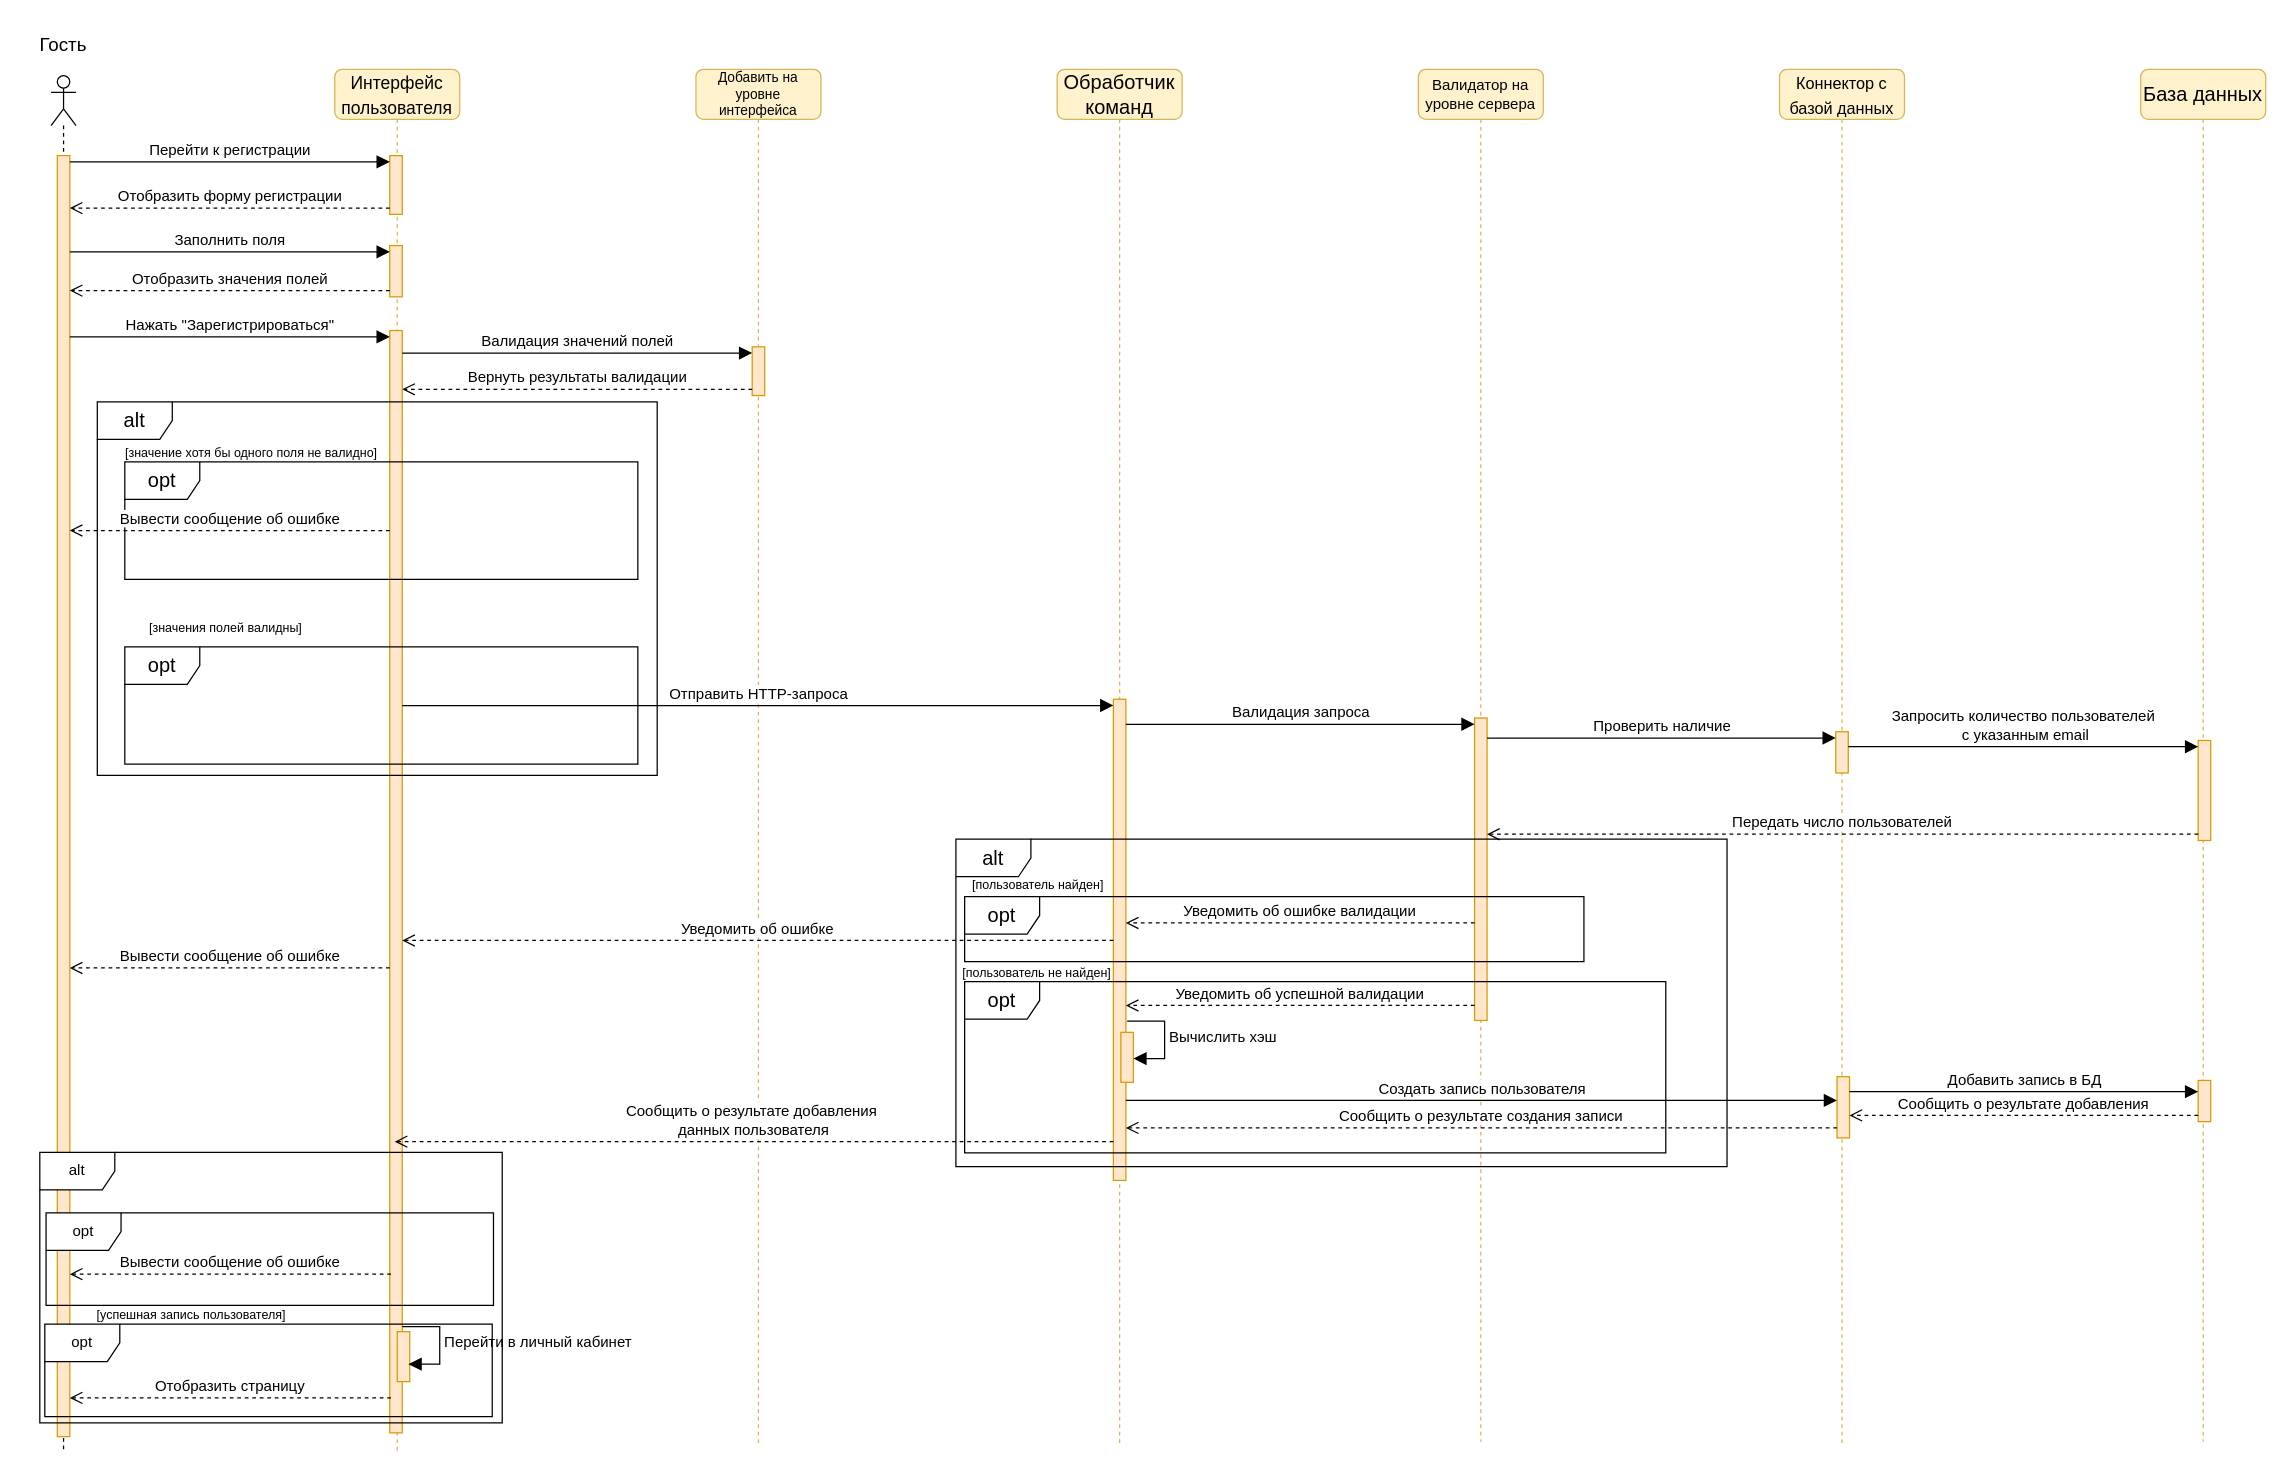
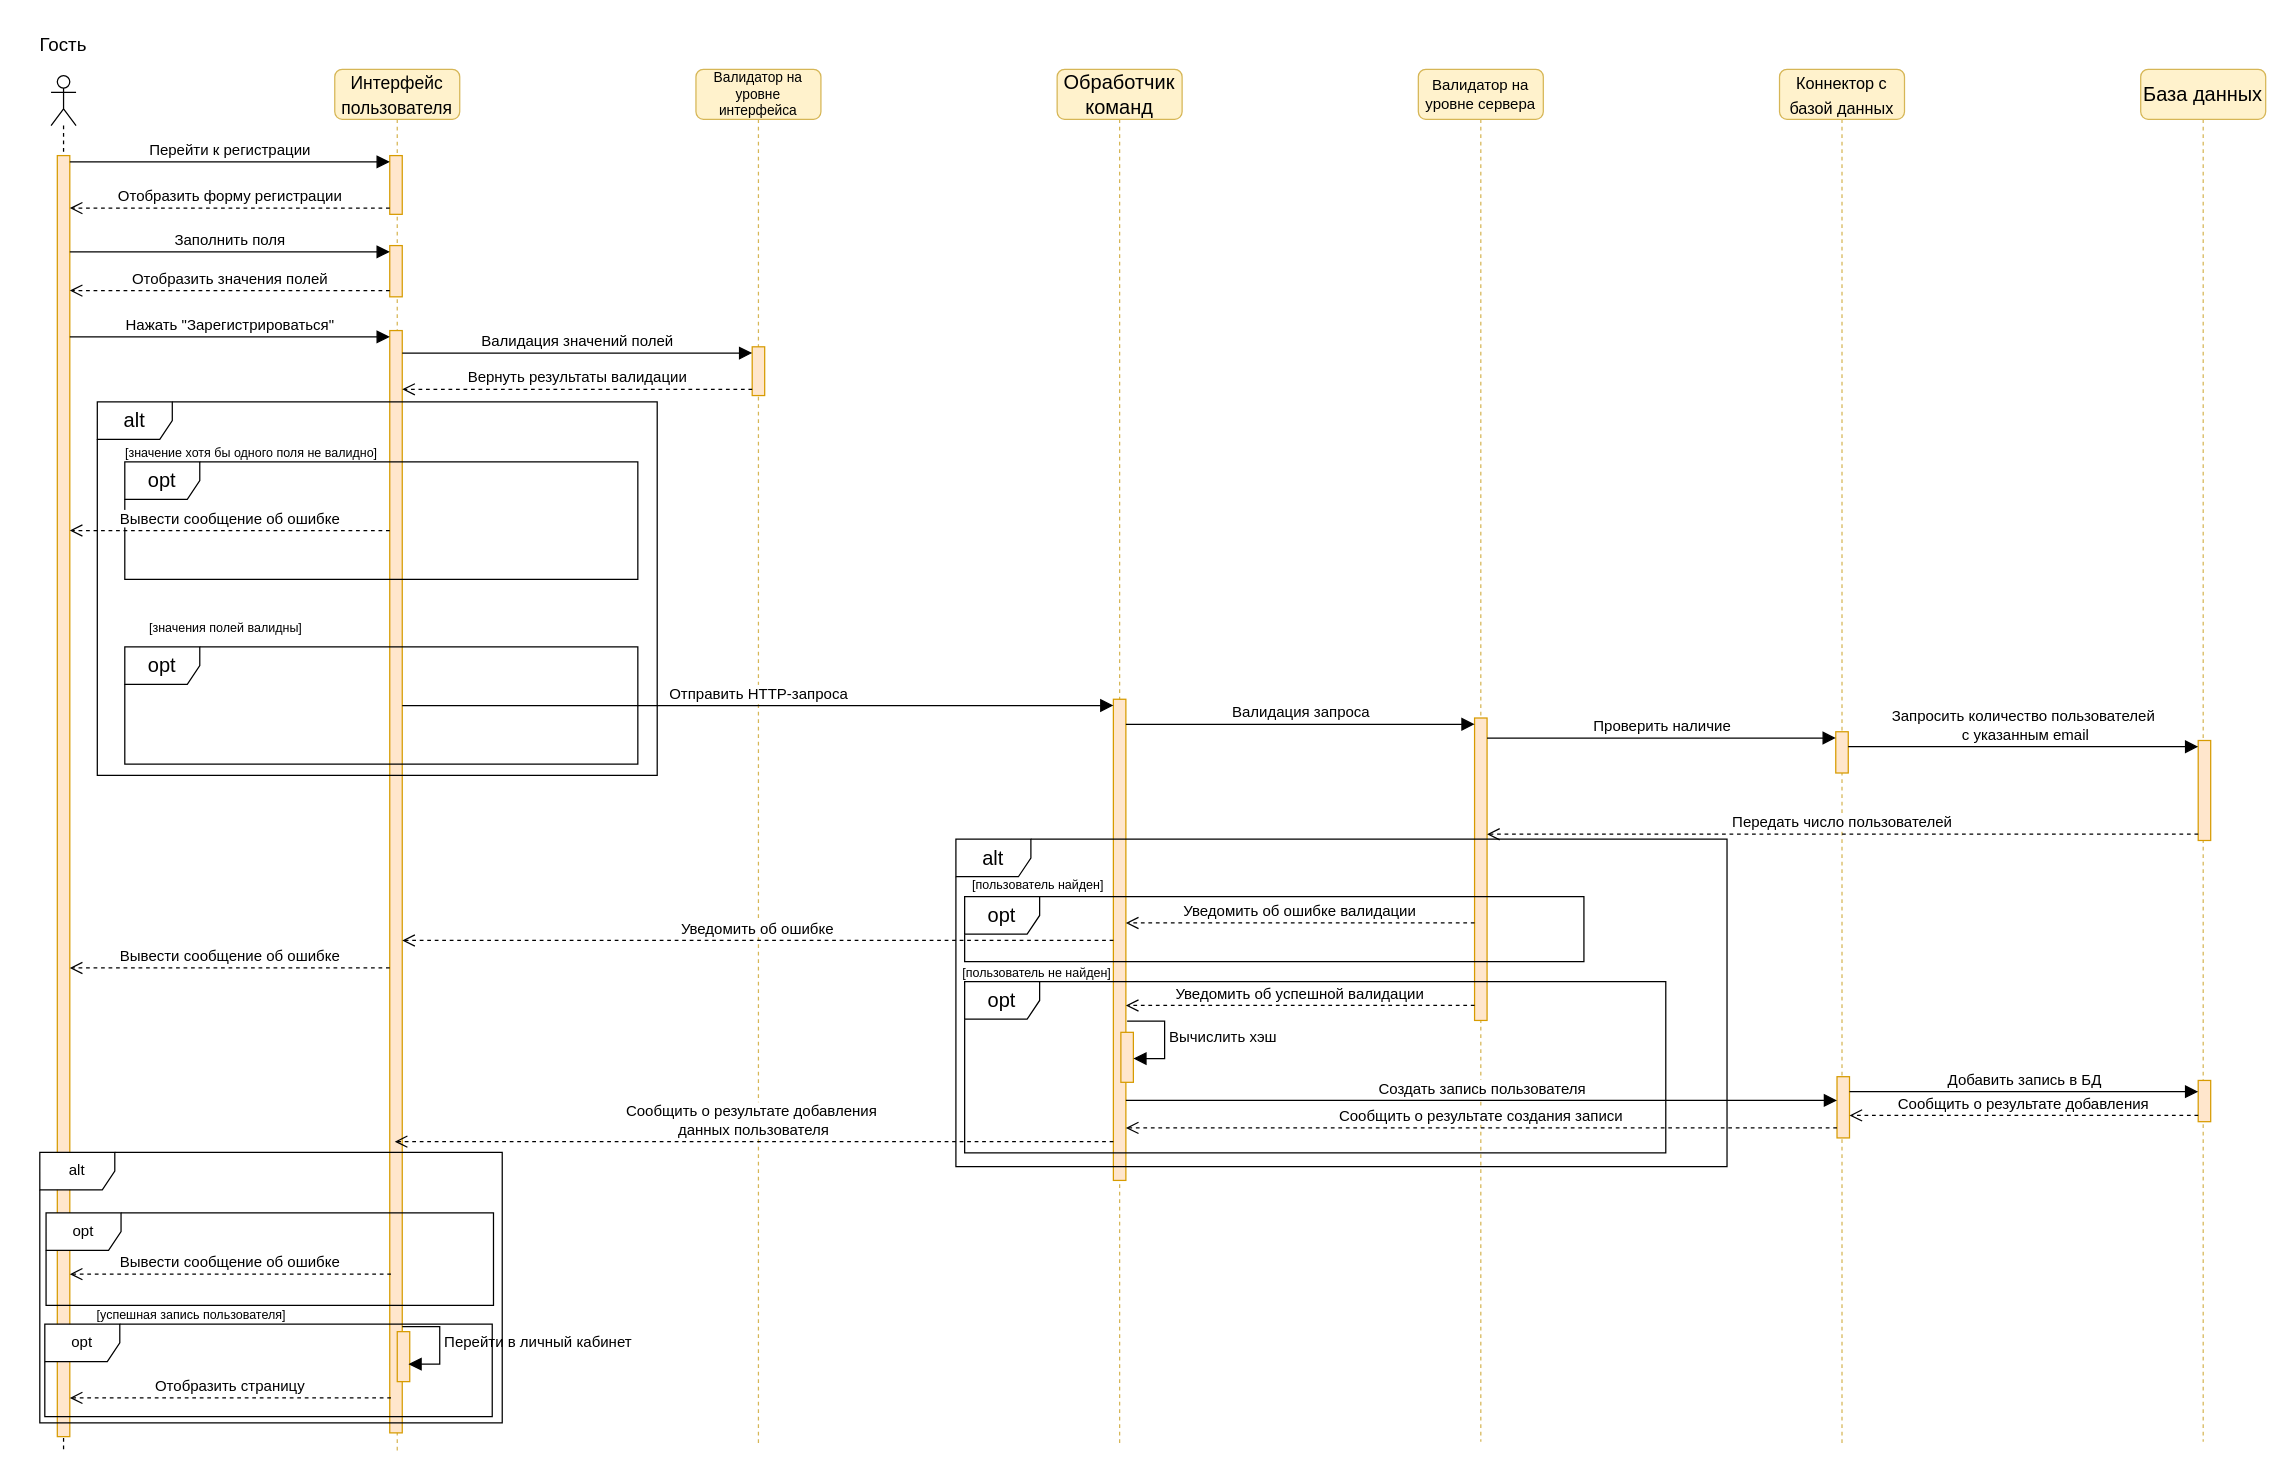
(758, 94) -> (758, 94)
